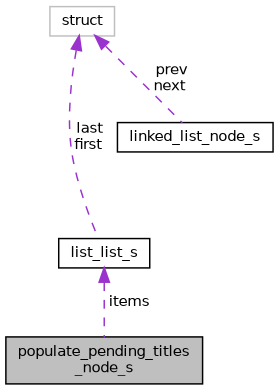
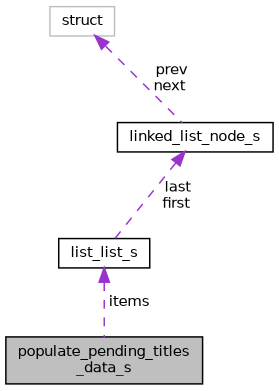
(71, 146) -> (145, 201)
(104, 360) -> (104, 360)
